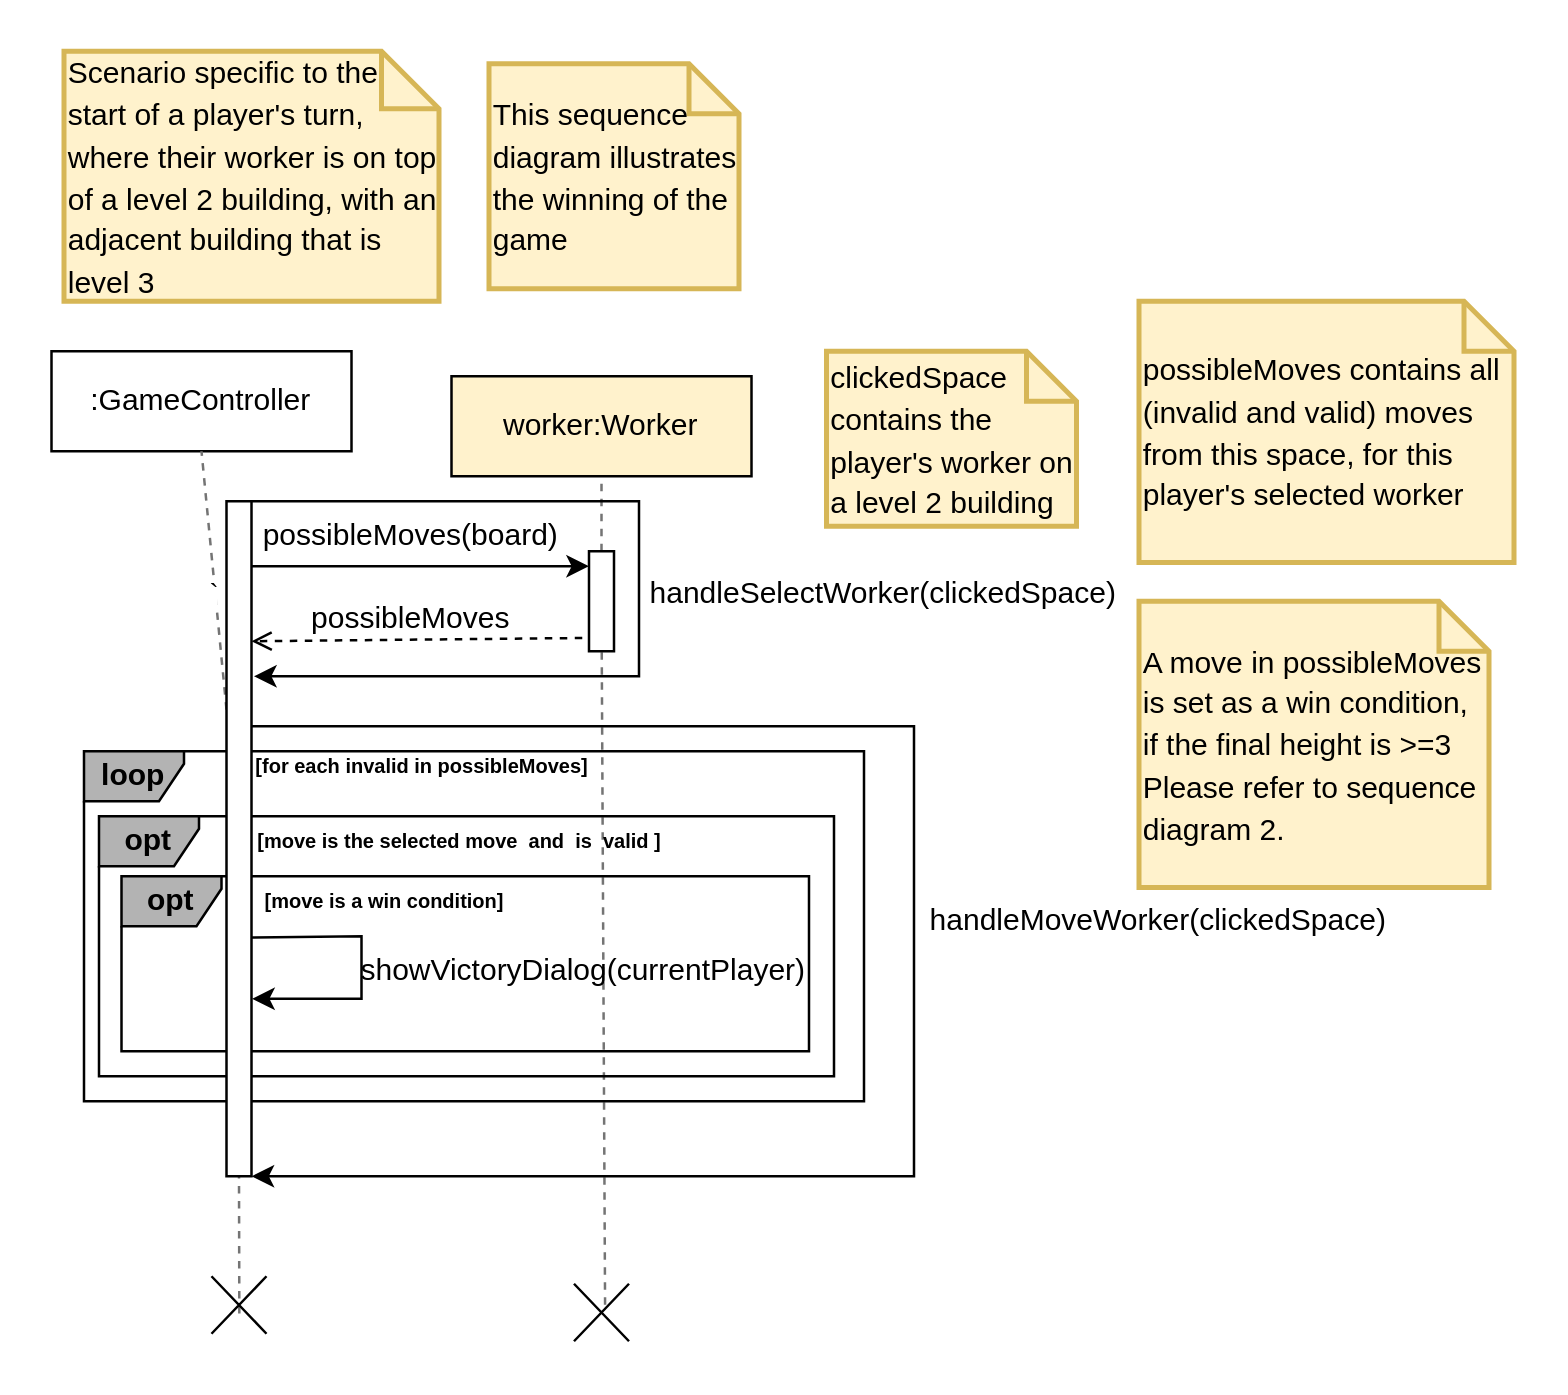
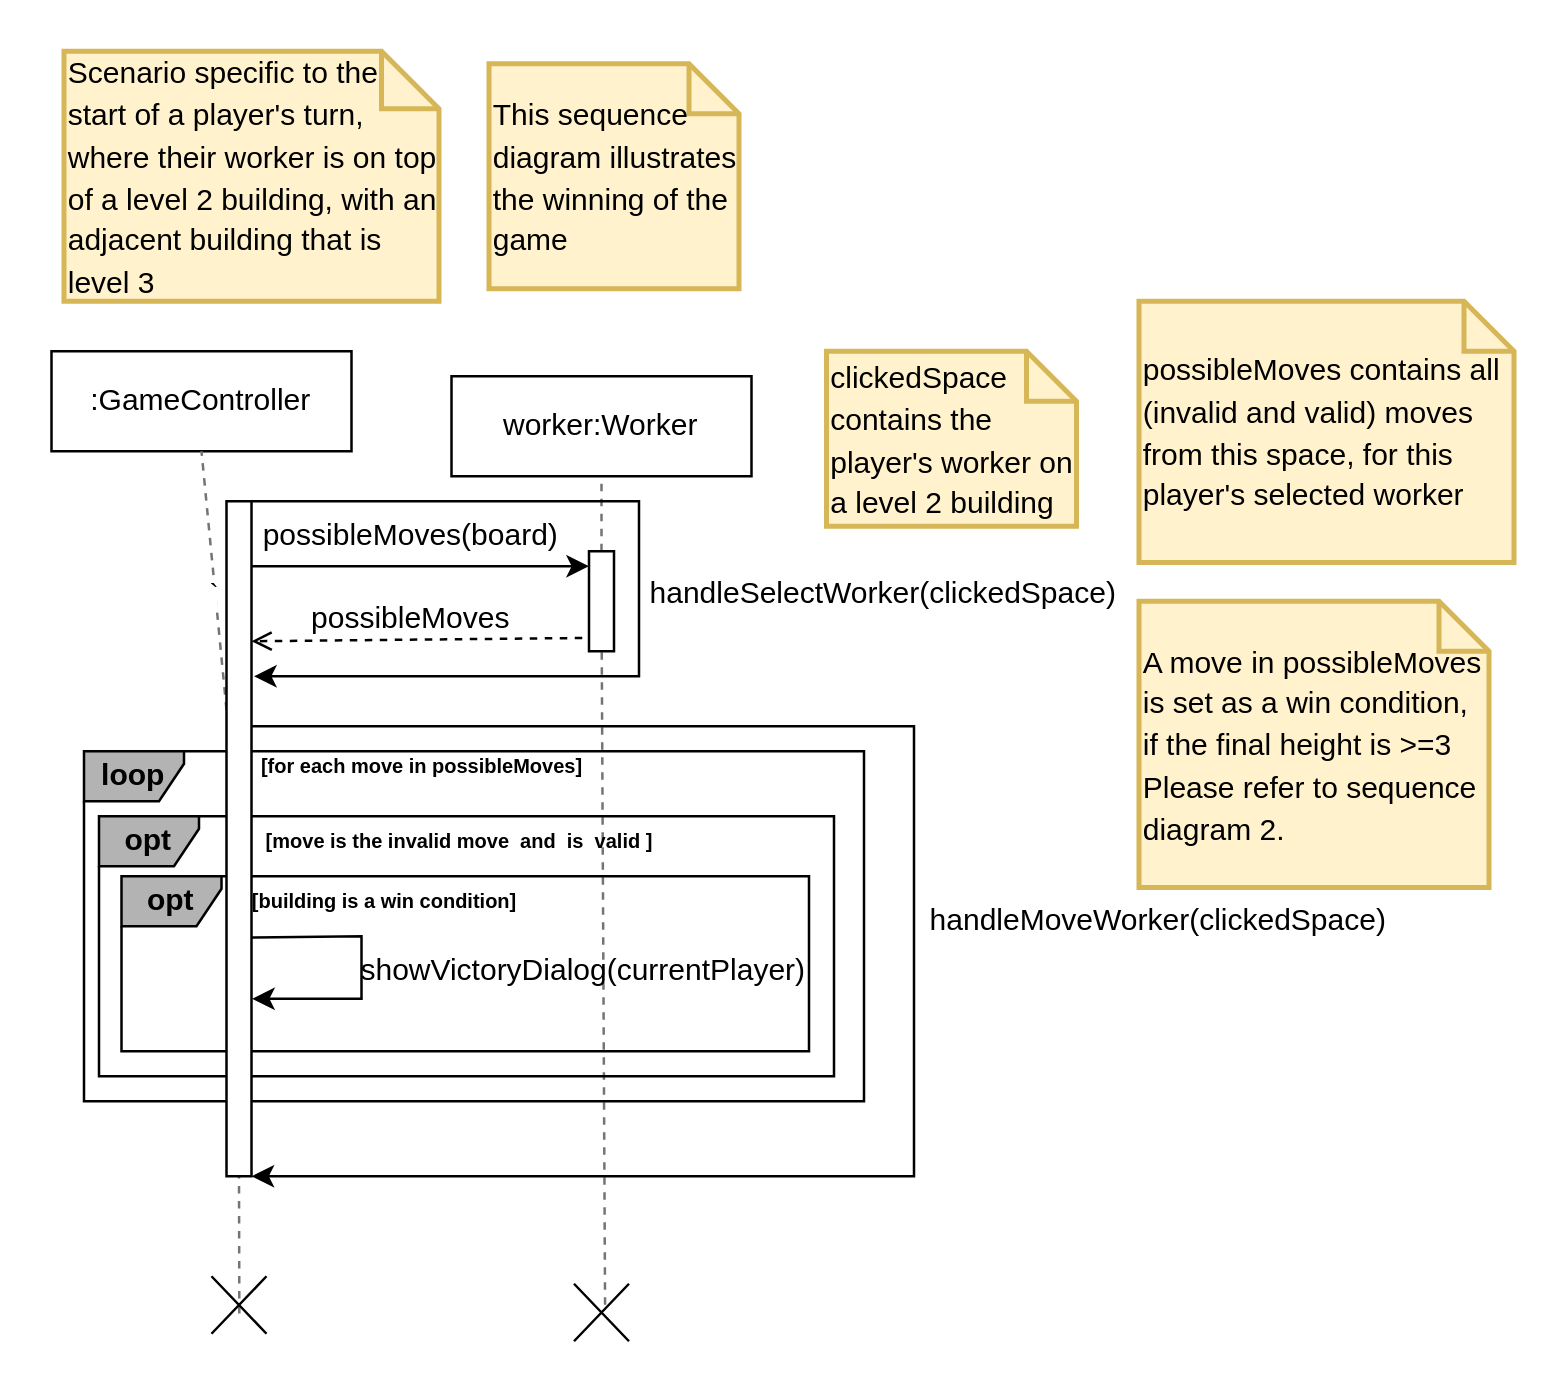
(601, 426) -> (601, 426)
(423, 764) -> (423, 764)
(460, 839) -> (460, 839)
(385, 899) -> (385, 899)
